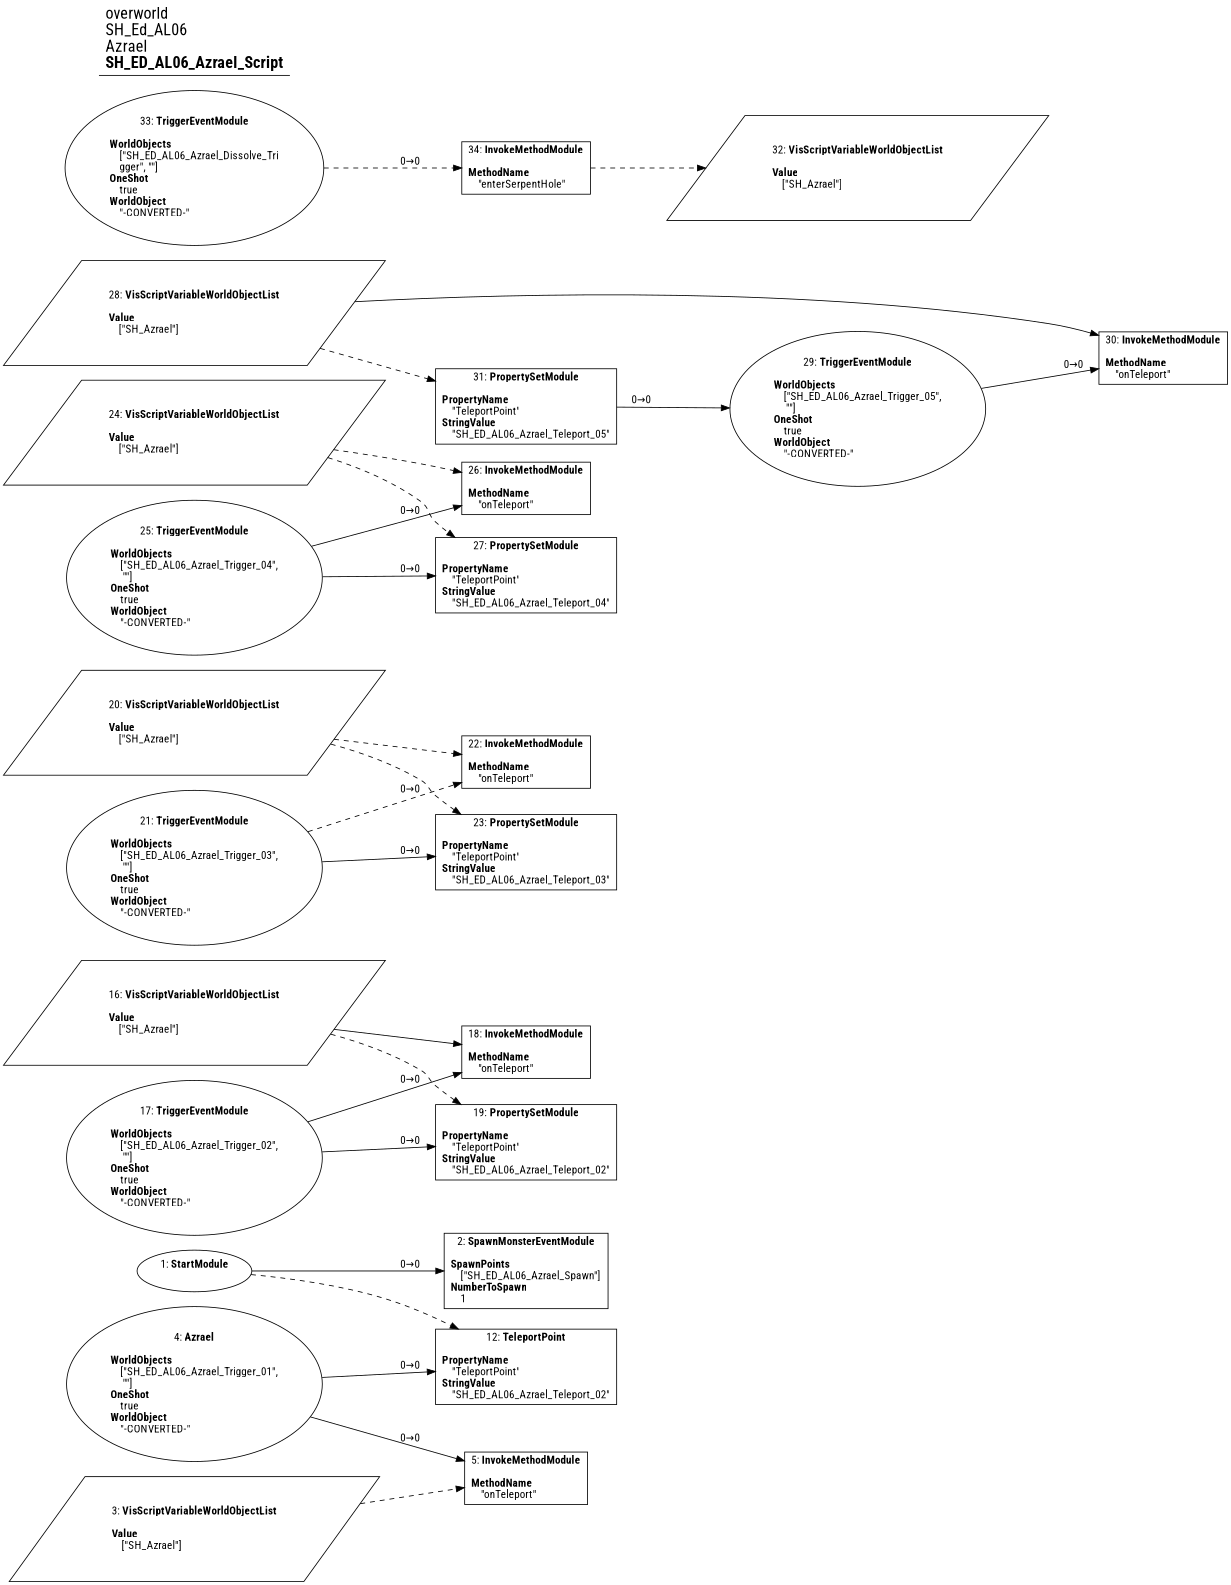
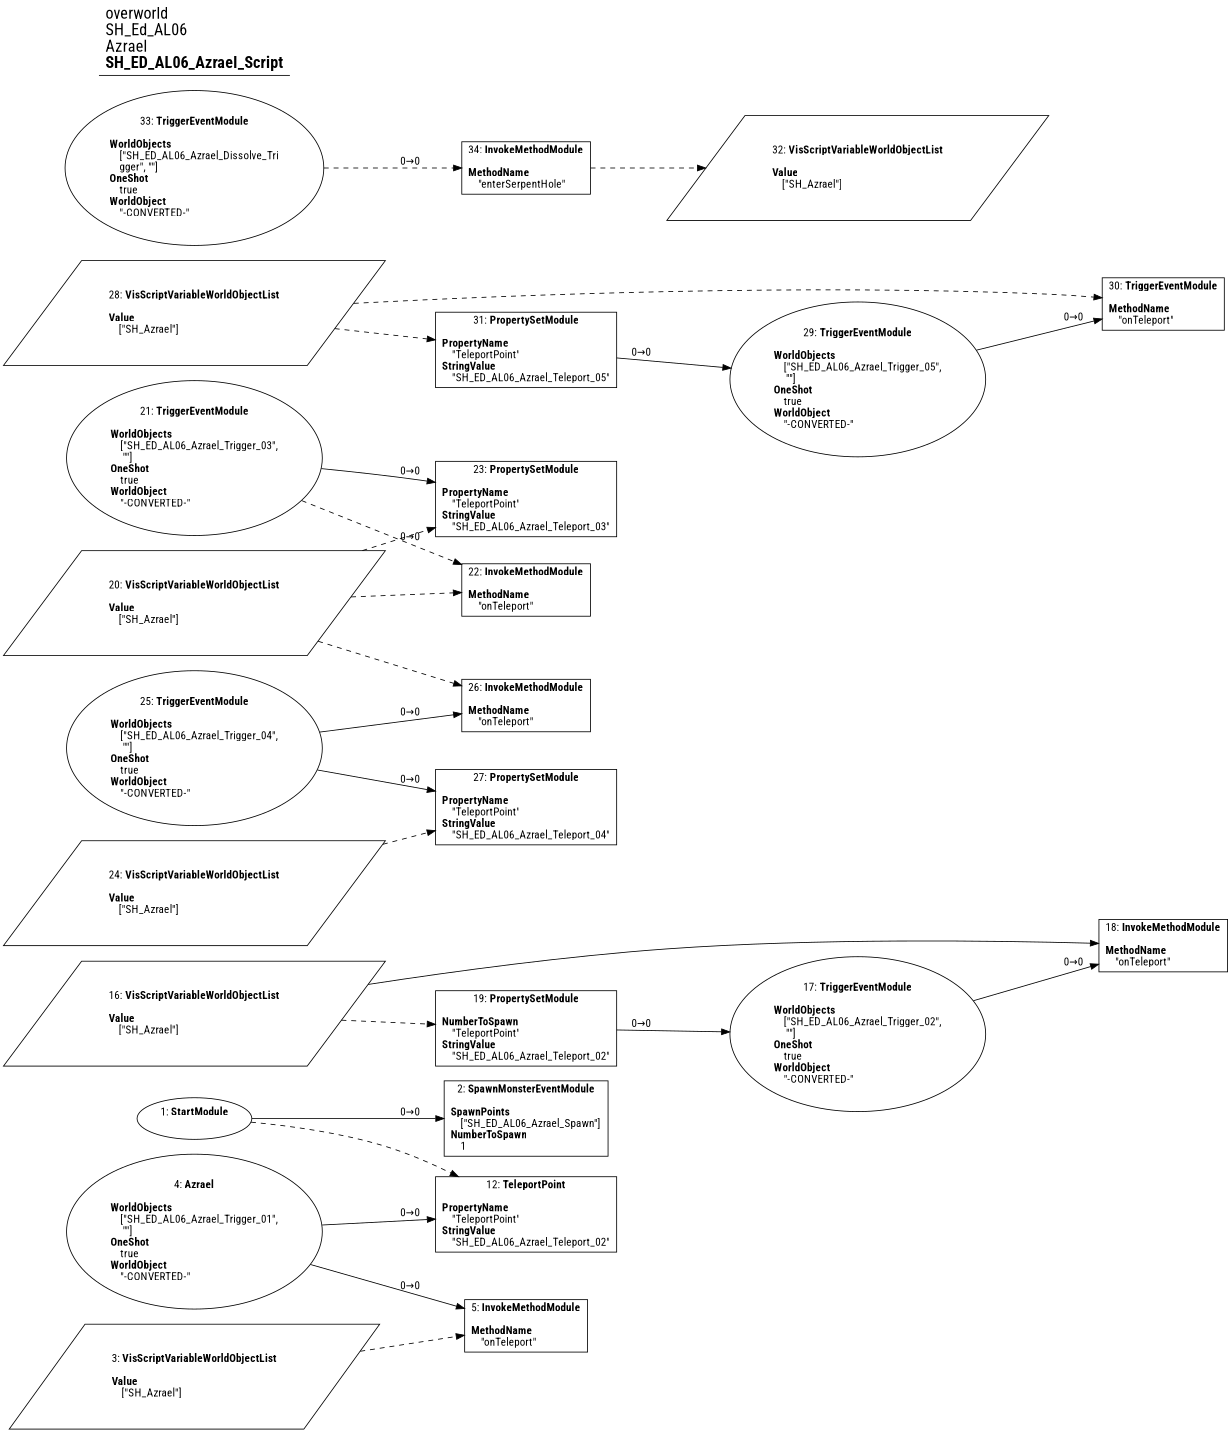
(724, 297) -> (724, 291)
(1171, 340) -> (1171, 286)
(394, 459) -> (386, 662)
(476, 1136) -> (481, 1022)
(375, 1149) -> (669, 1031)
